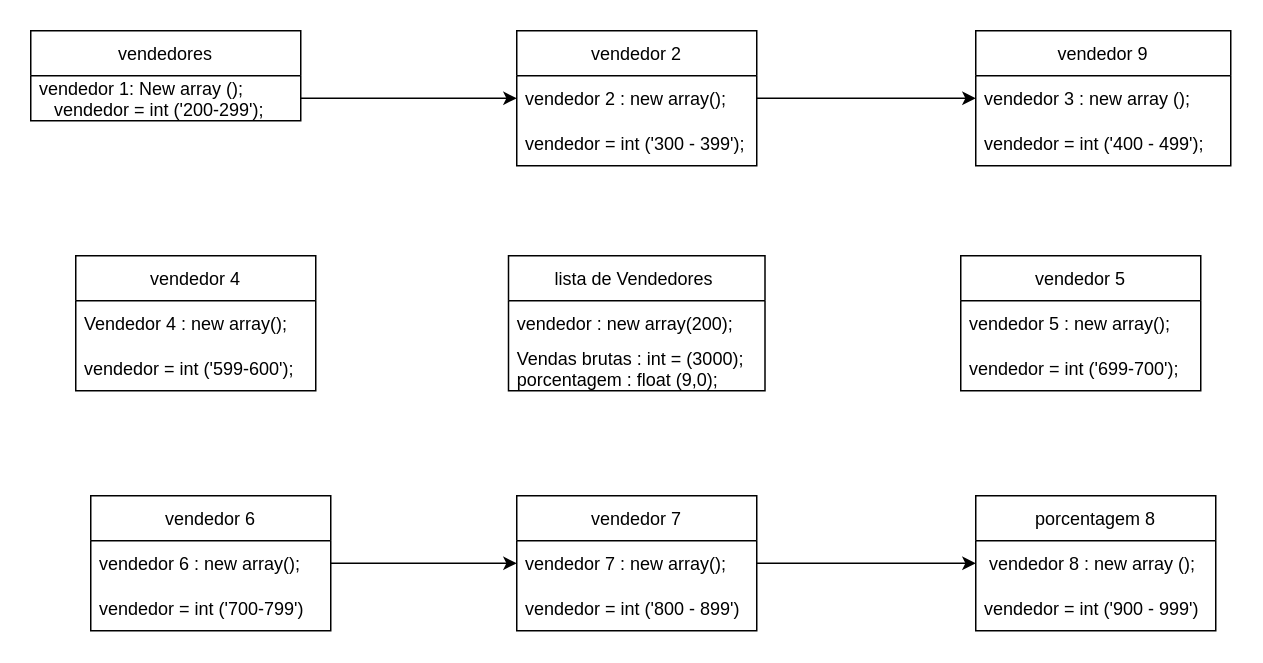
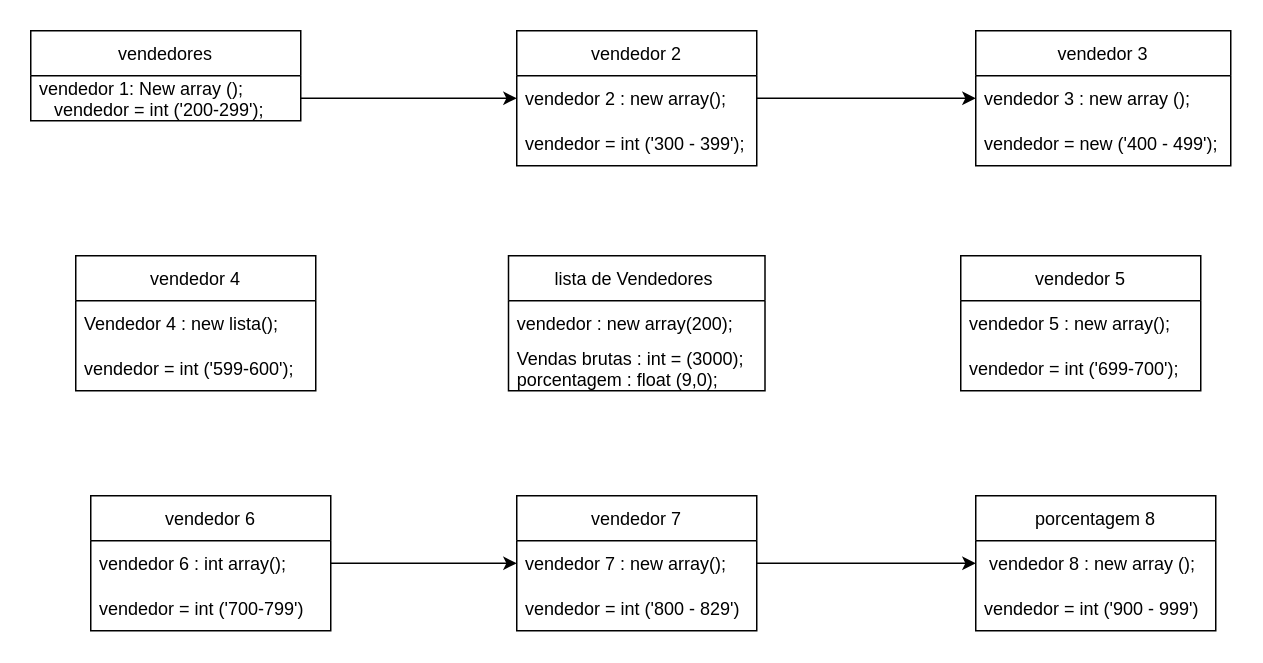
(1103, 54) -> (1103, 54)
(1109, 144) -> (1111, 144)
(196, 324) -> (191, 324)
(211, 564) -> (209, 564)
(647, 609) -> (647, 609)
